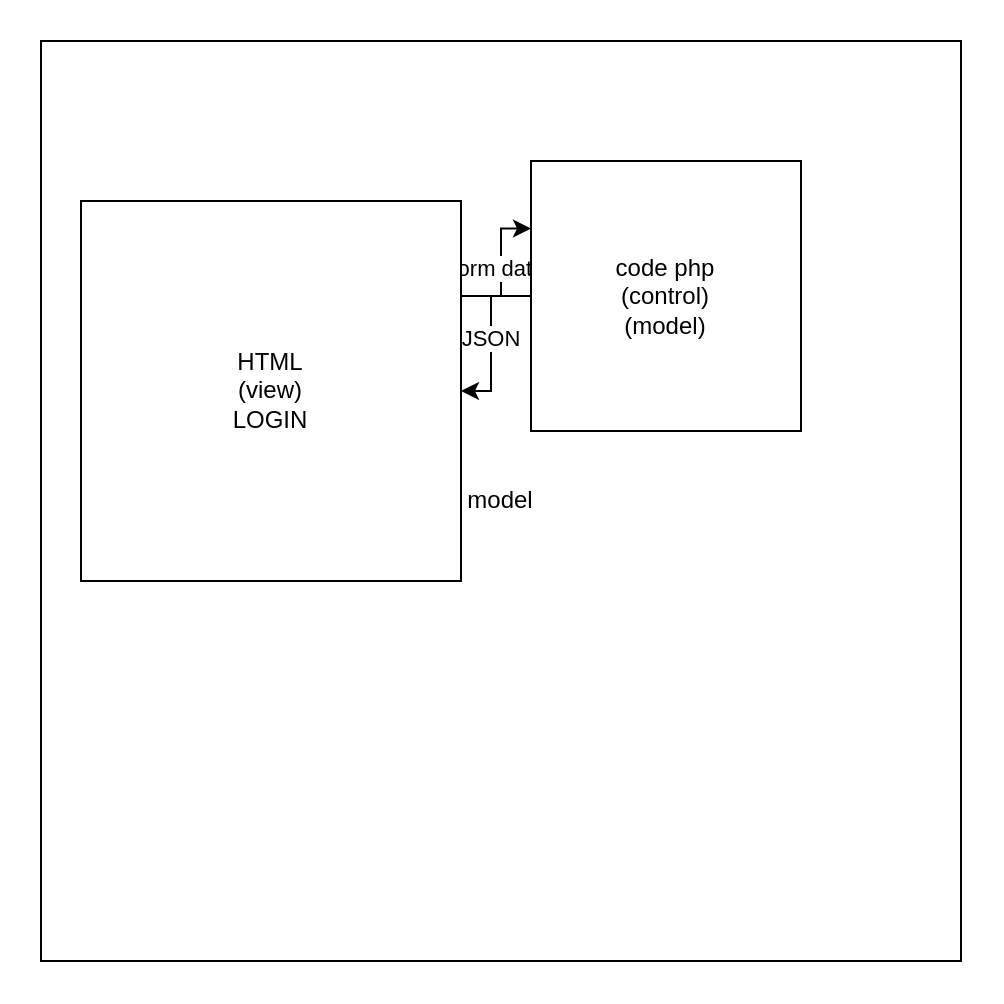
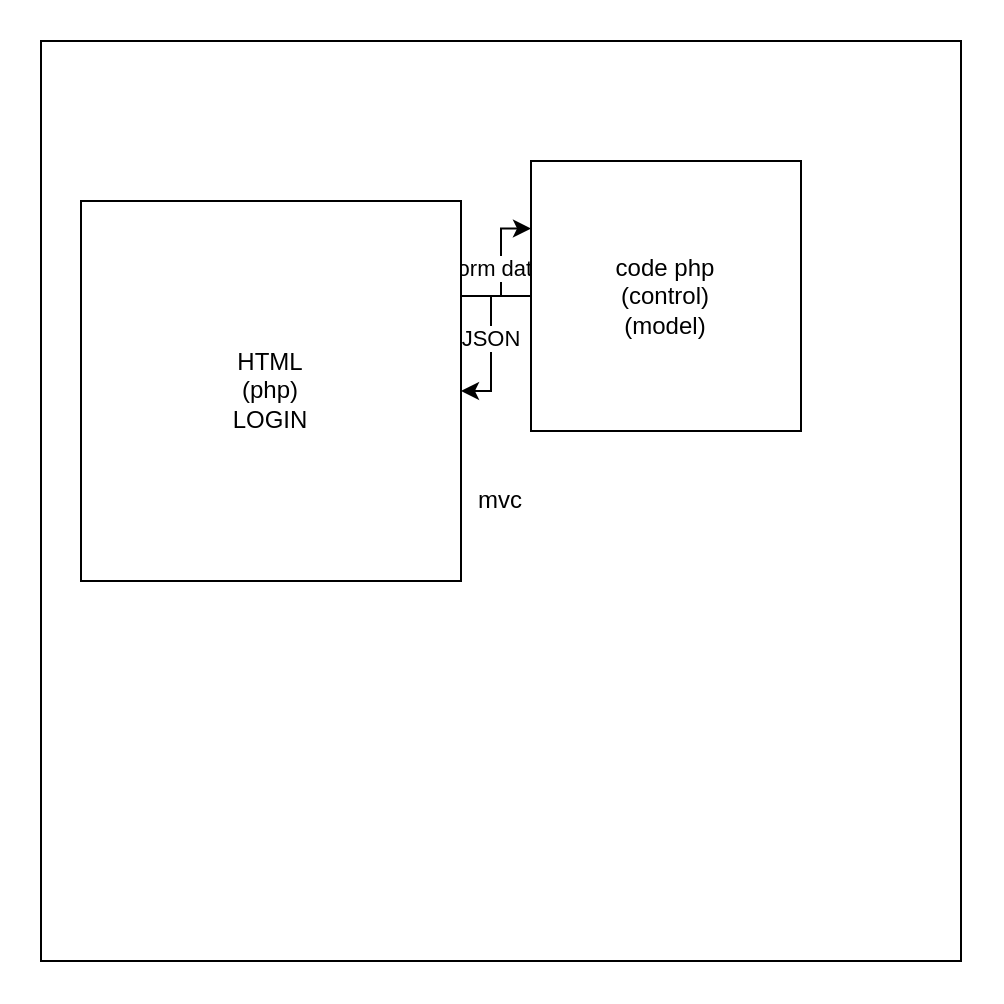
(271, 391) -> (271, 391)
(501, 501) -> (501, 501)
